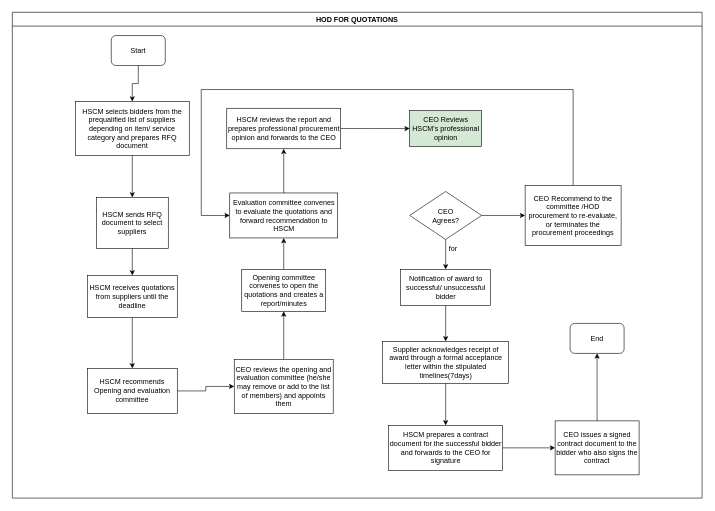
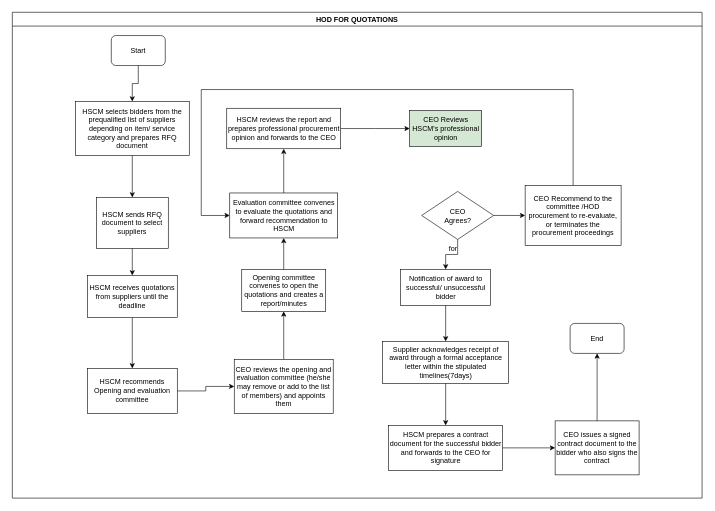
(446, 216) -> (458, 216)
